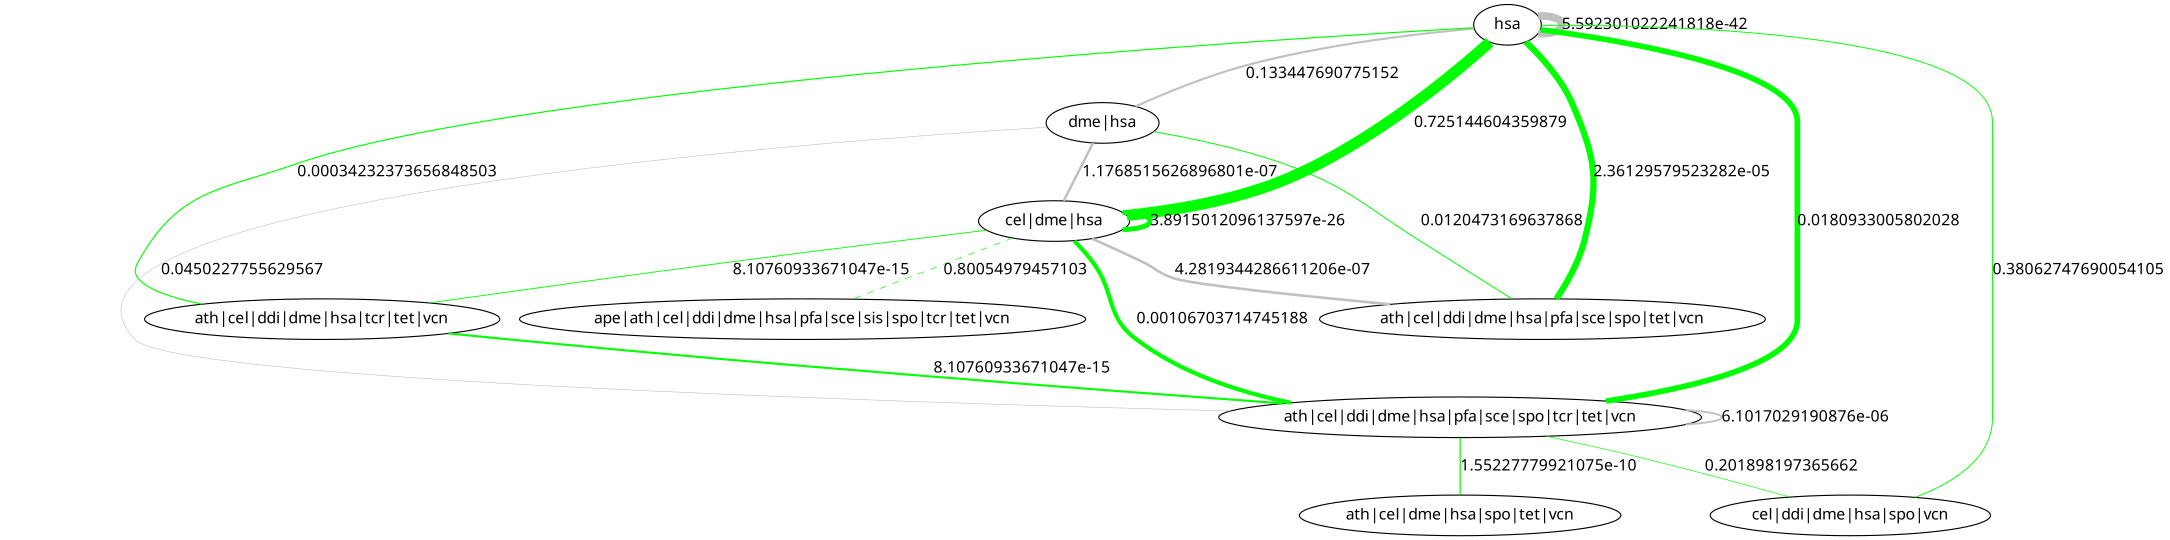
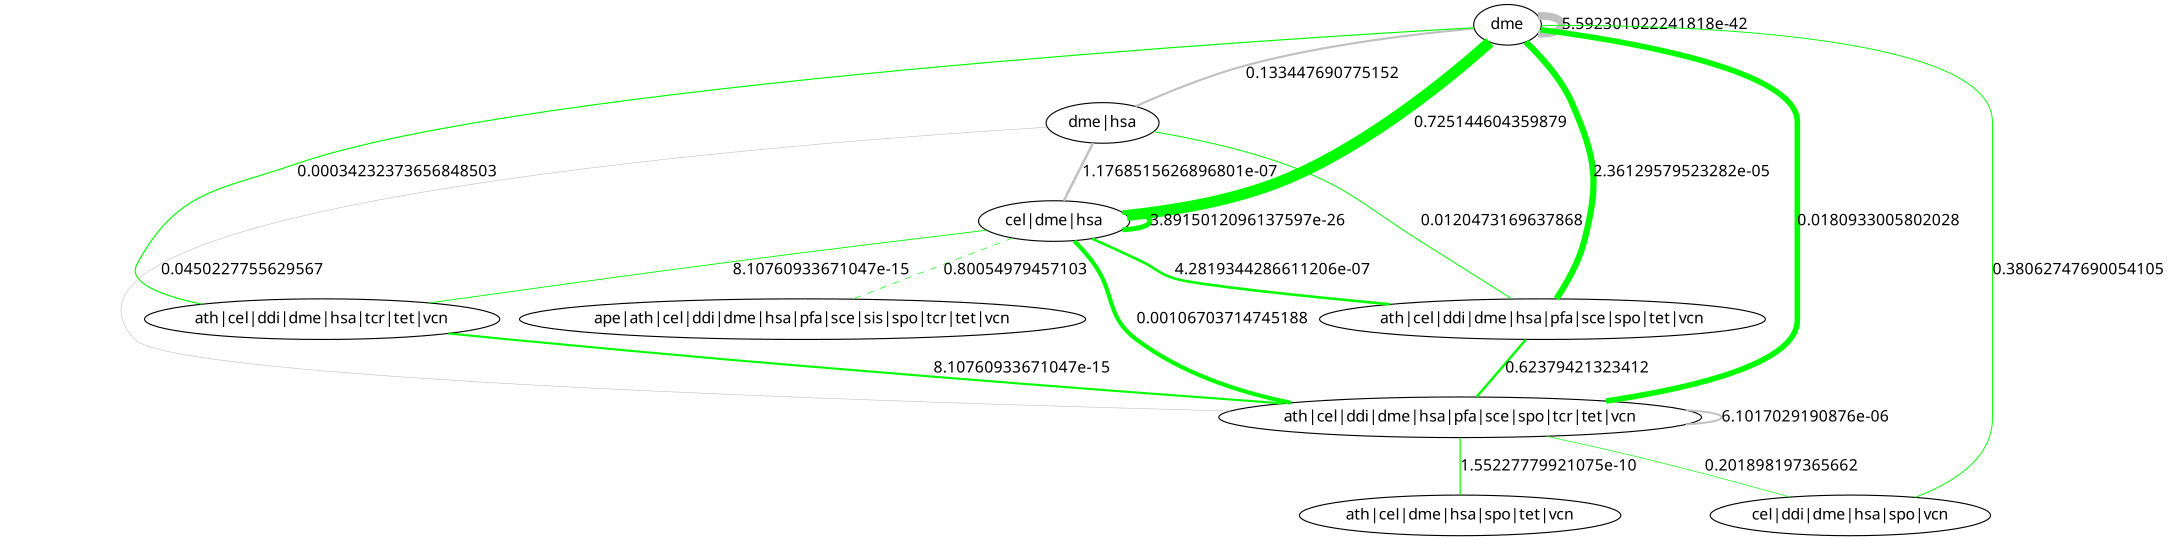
(1508, 25) -> (1508, 25)
(1236, 288) -> (1236, 288)
none -> (1501, 368)
